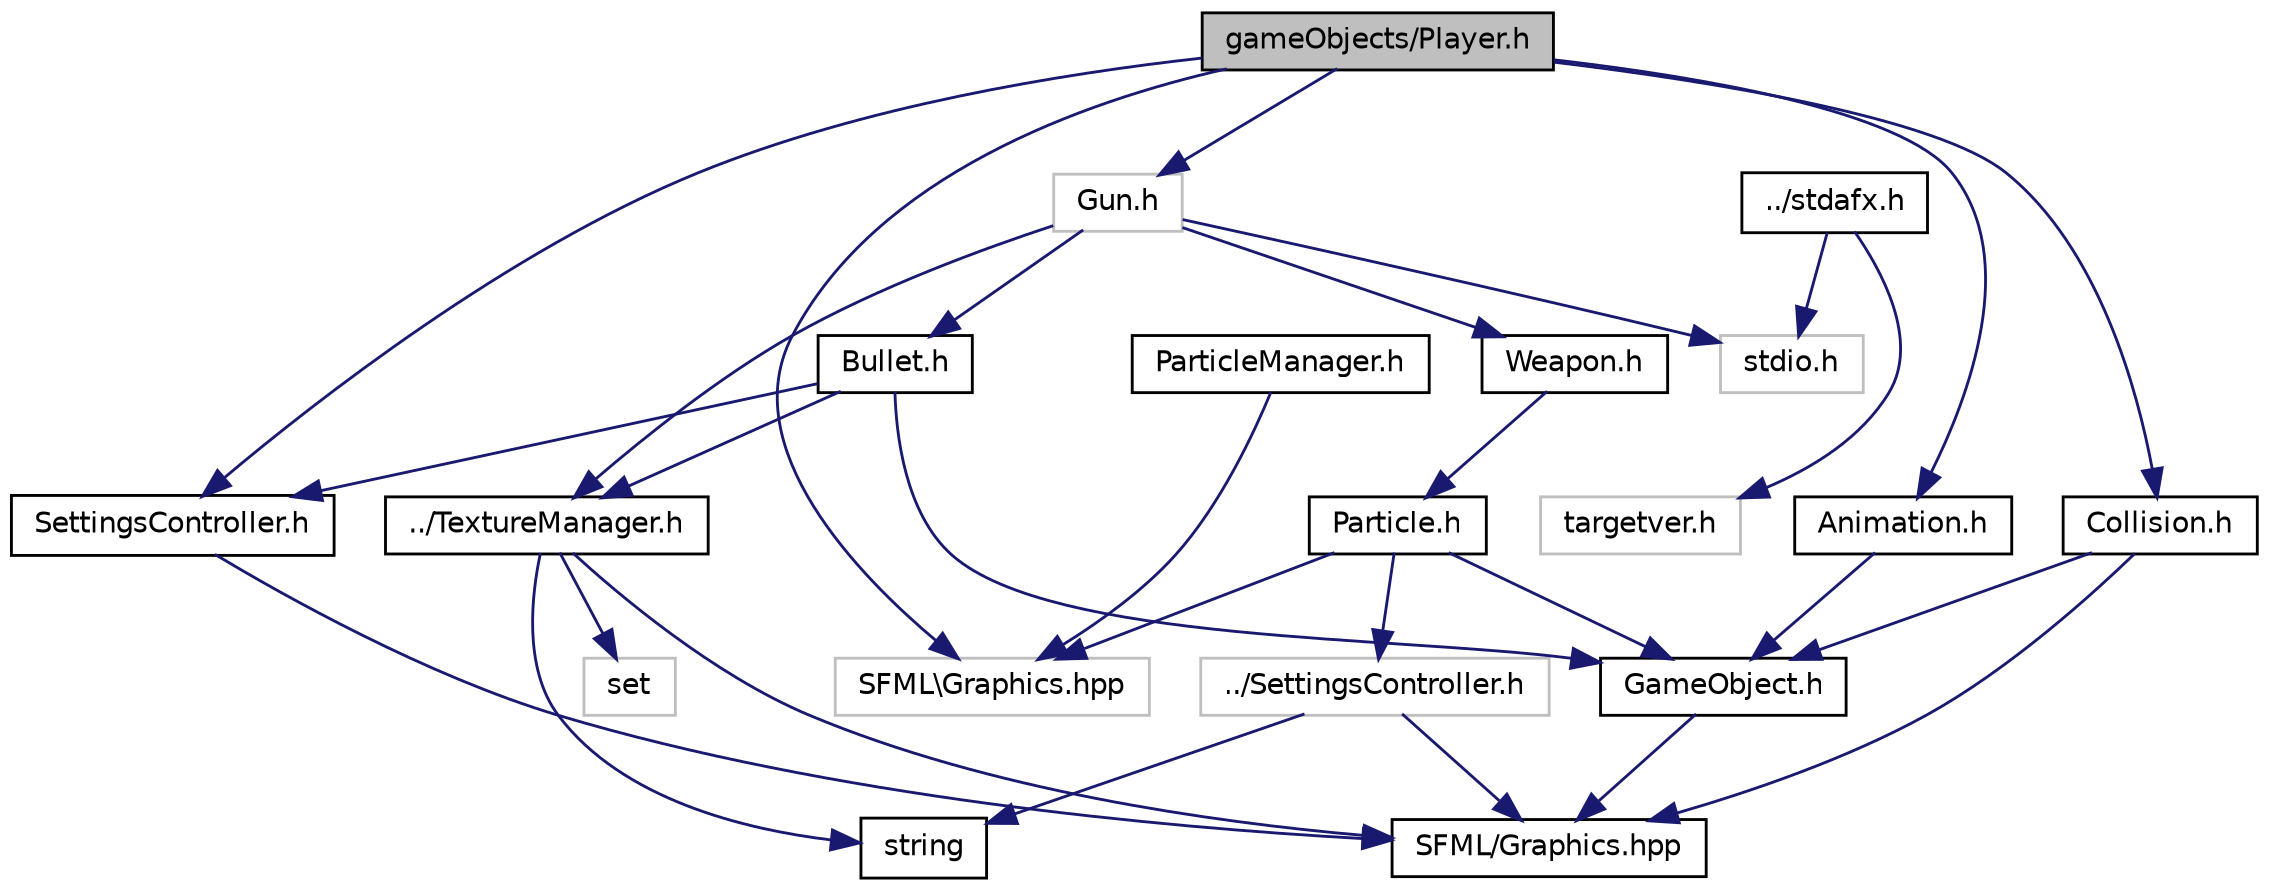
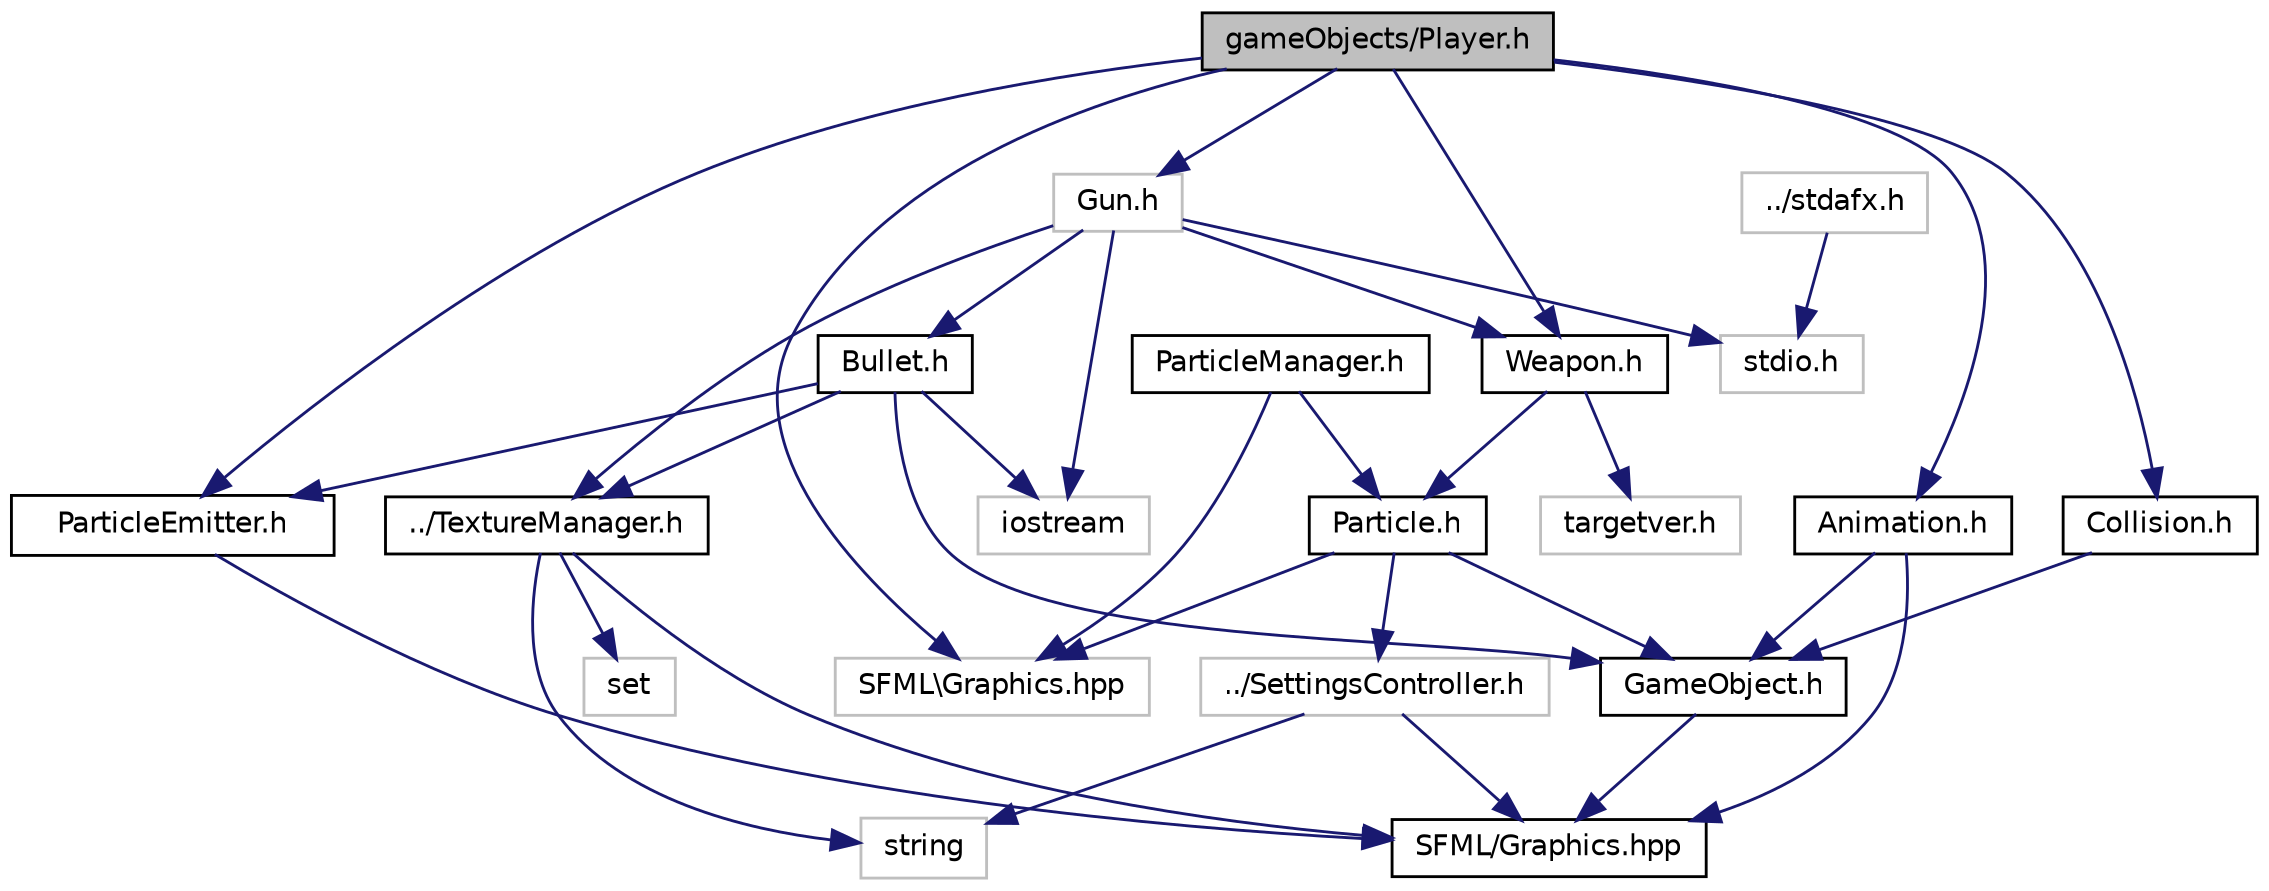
none -> (1469, 190)
(1835, 203) -> (1835, 203)
(1892, 385) -> (1602, 431)
none -> (1330, 433)
(173, 525) -> (173, 525)
none -> (1064, 525)
(1925, 716) -> (1867, 721)
(924, 848) -> (924, 848)
